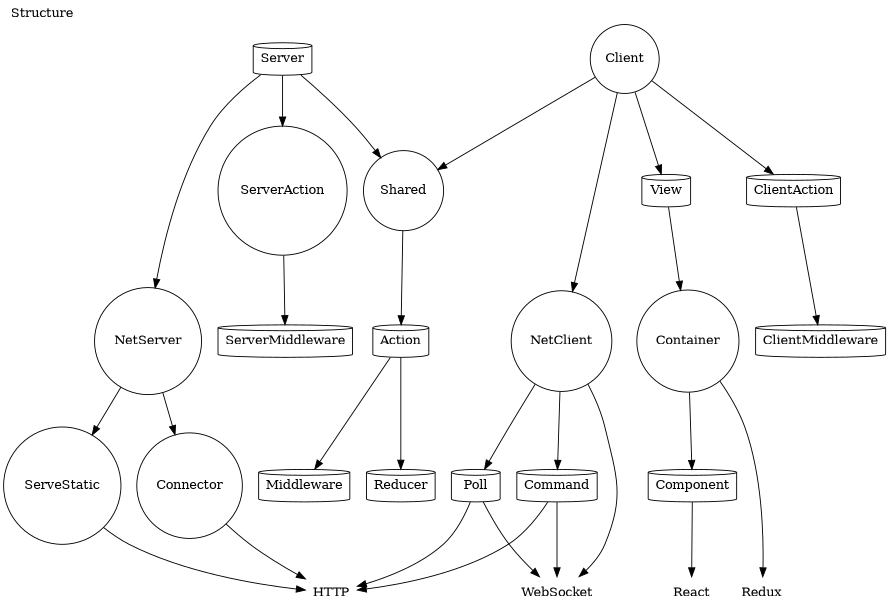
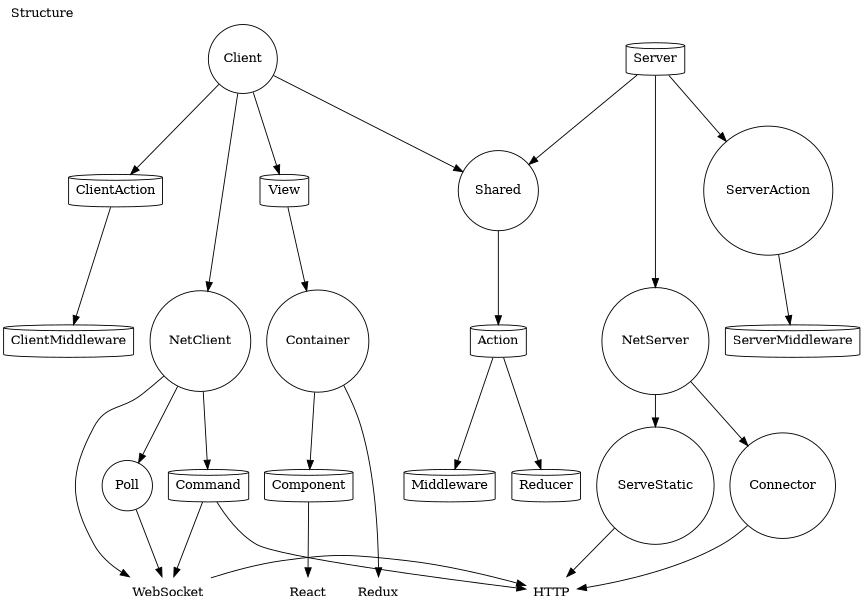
(476, 486) -> (127, 486)
(429, 555) -> (364, 556)
